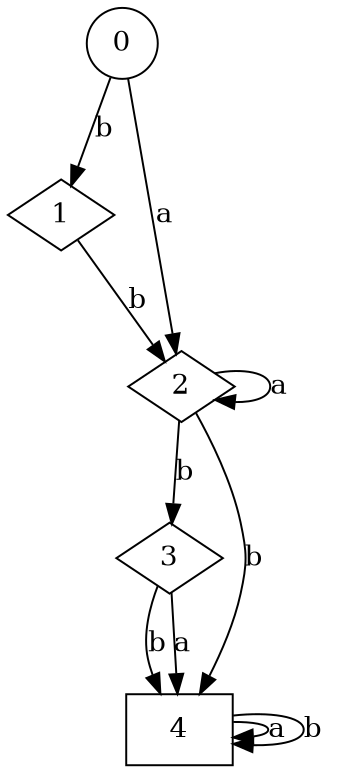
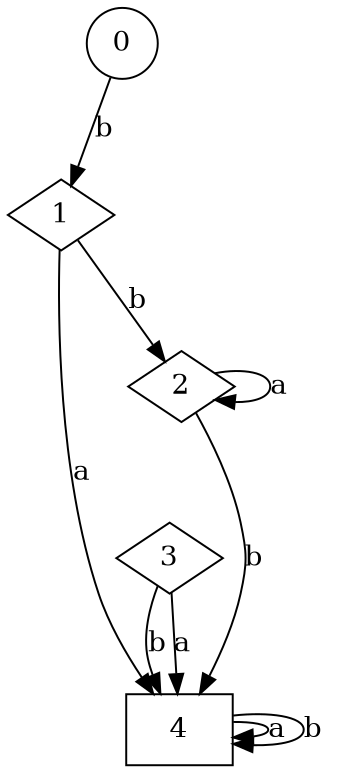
(150, 206) -> none
(176, 462) -> none
none -> (71, 470)
